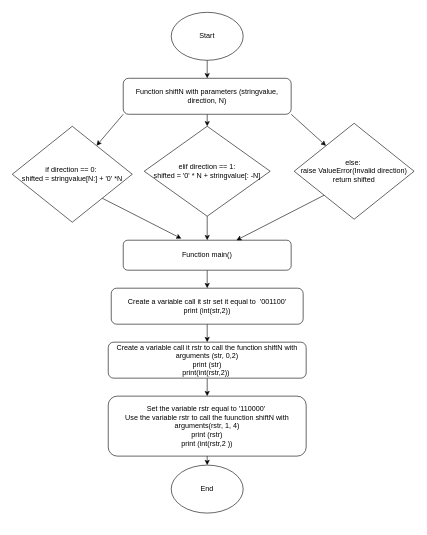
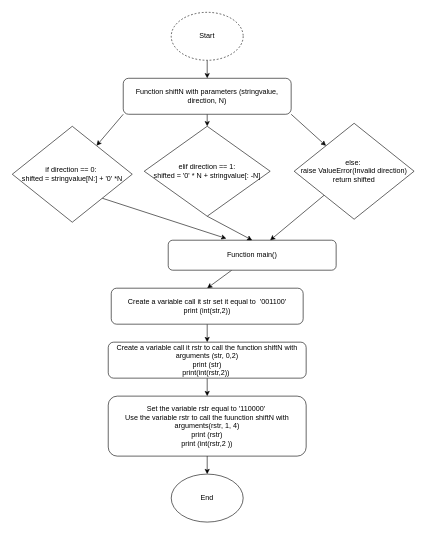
(207, 36) -> (207, 36)
(207, 255) -> (252, 255)
(207, 489) -> (207, 498)
